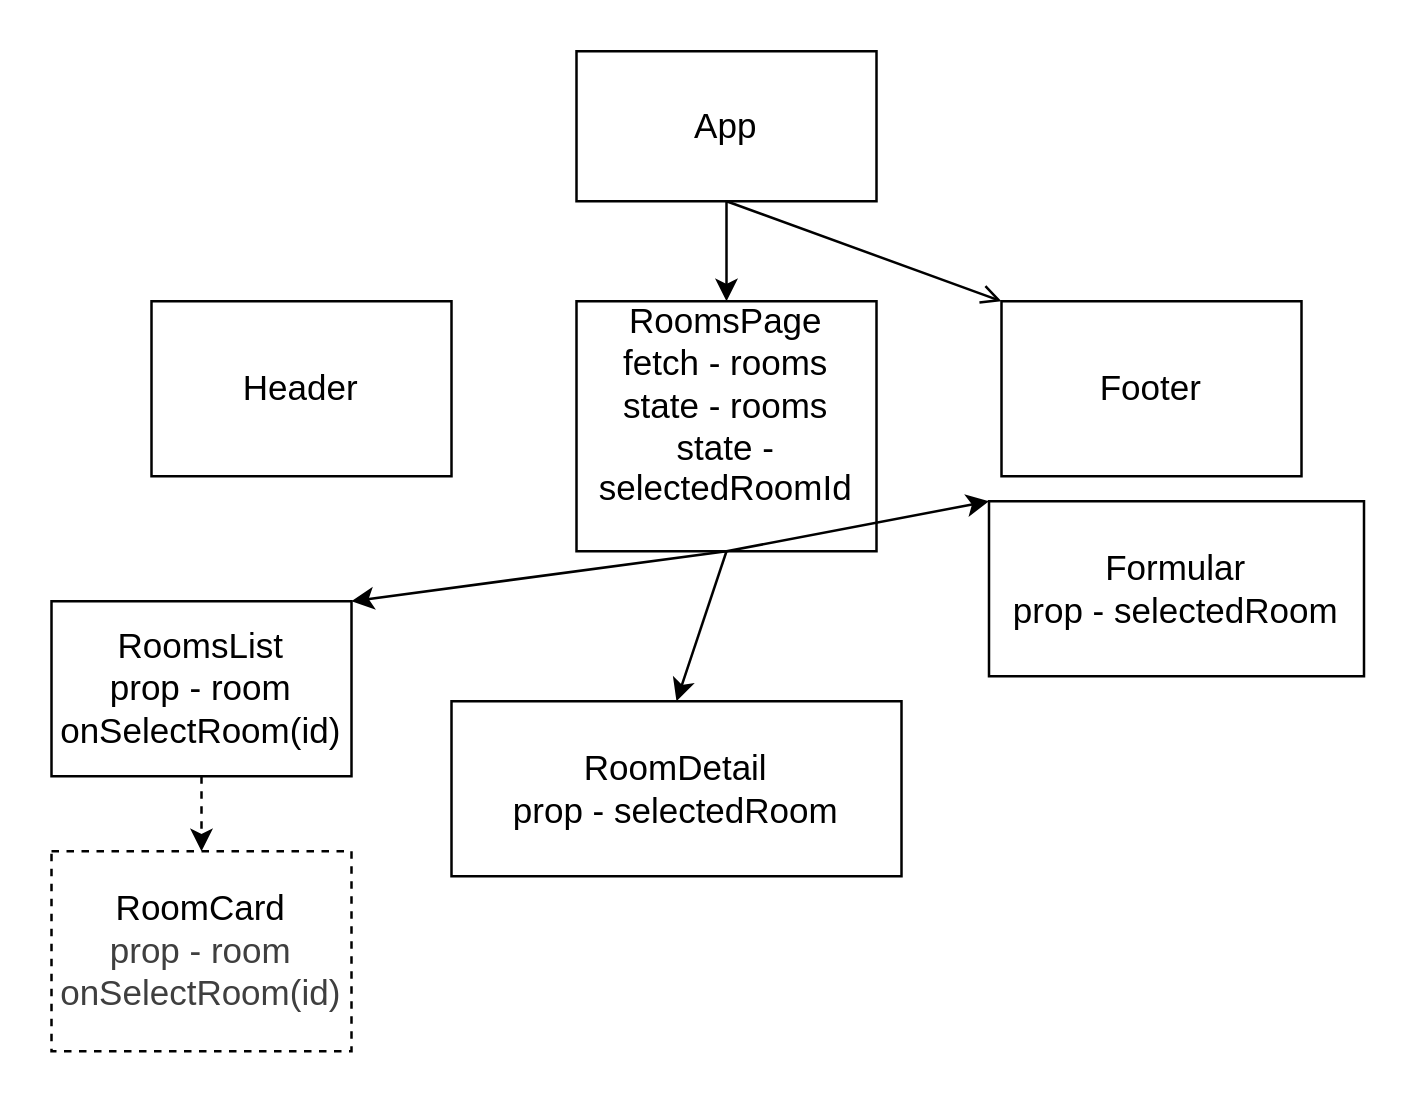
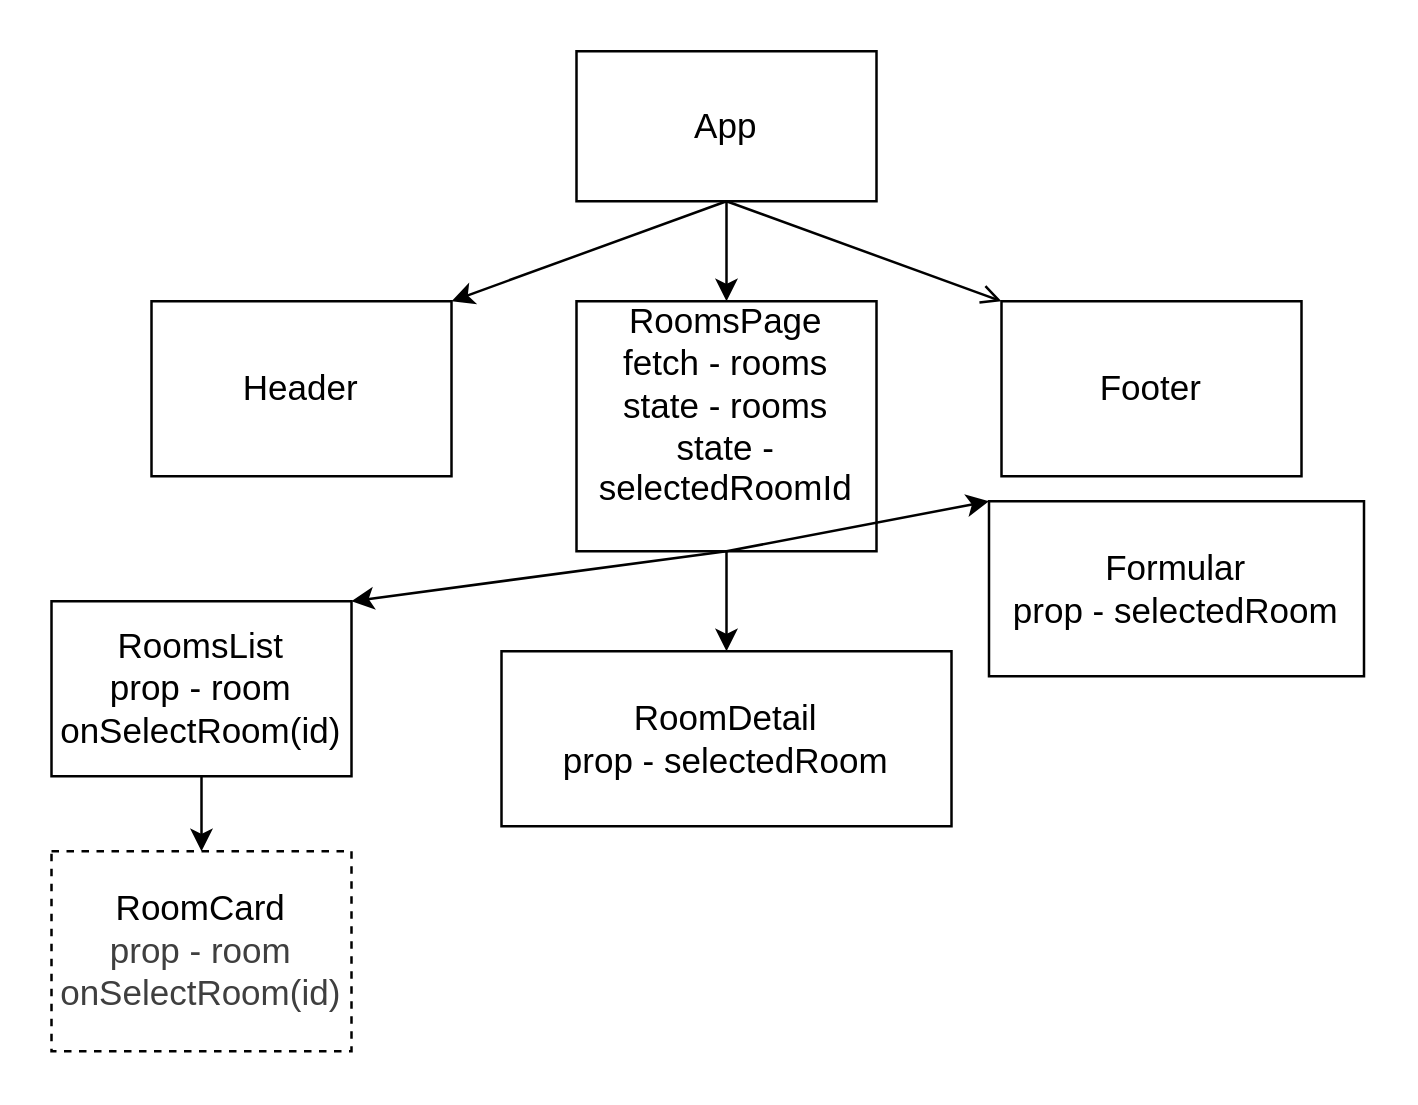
none -> (594, 249)
(676, 789) -> (726, 739)
(201, 807) -> (201, 807)
